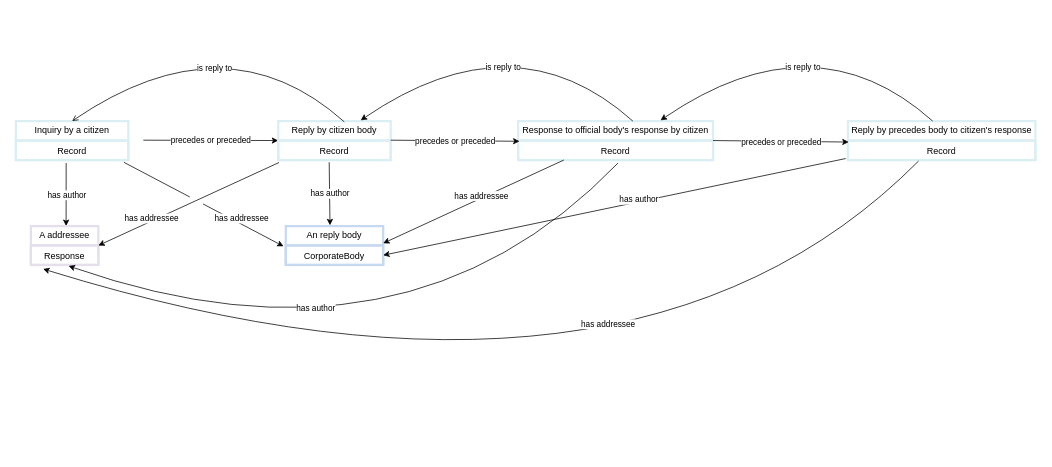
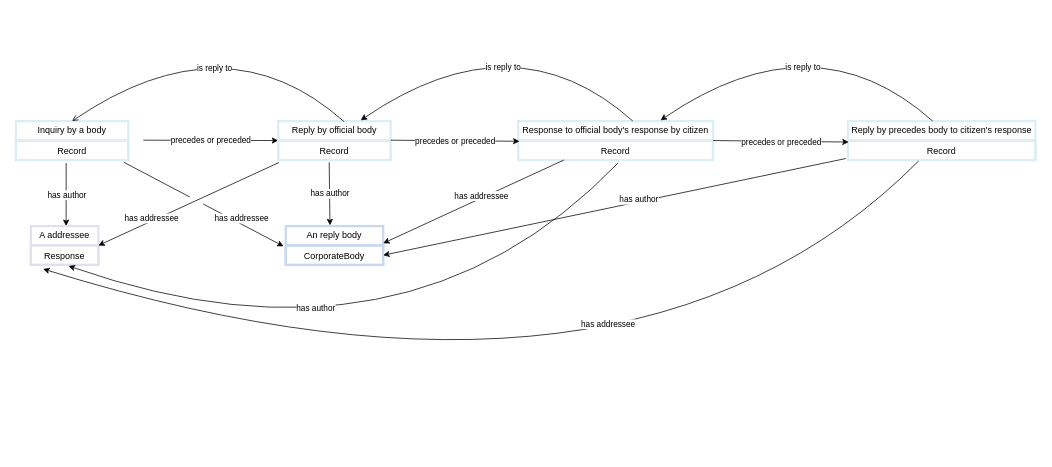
(72, 131) -> (72, 131)
(334, 131) -> (334, 131)
